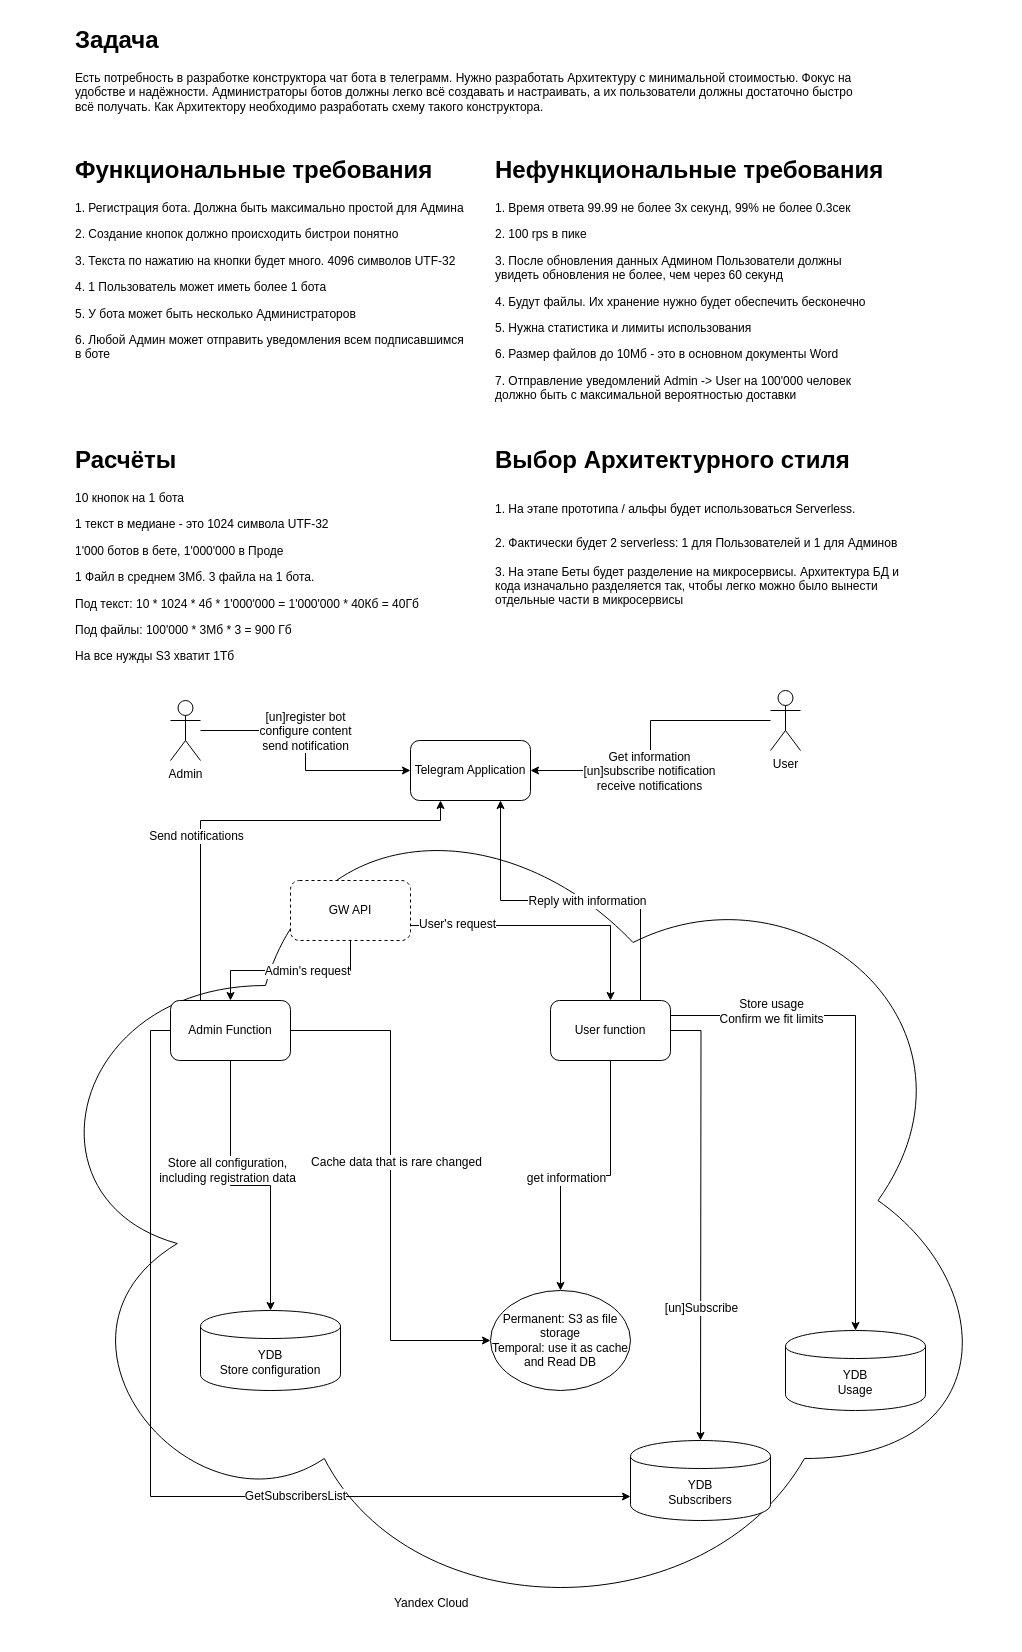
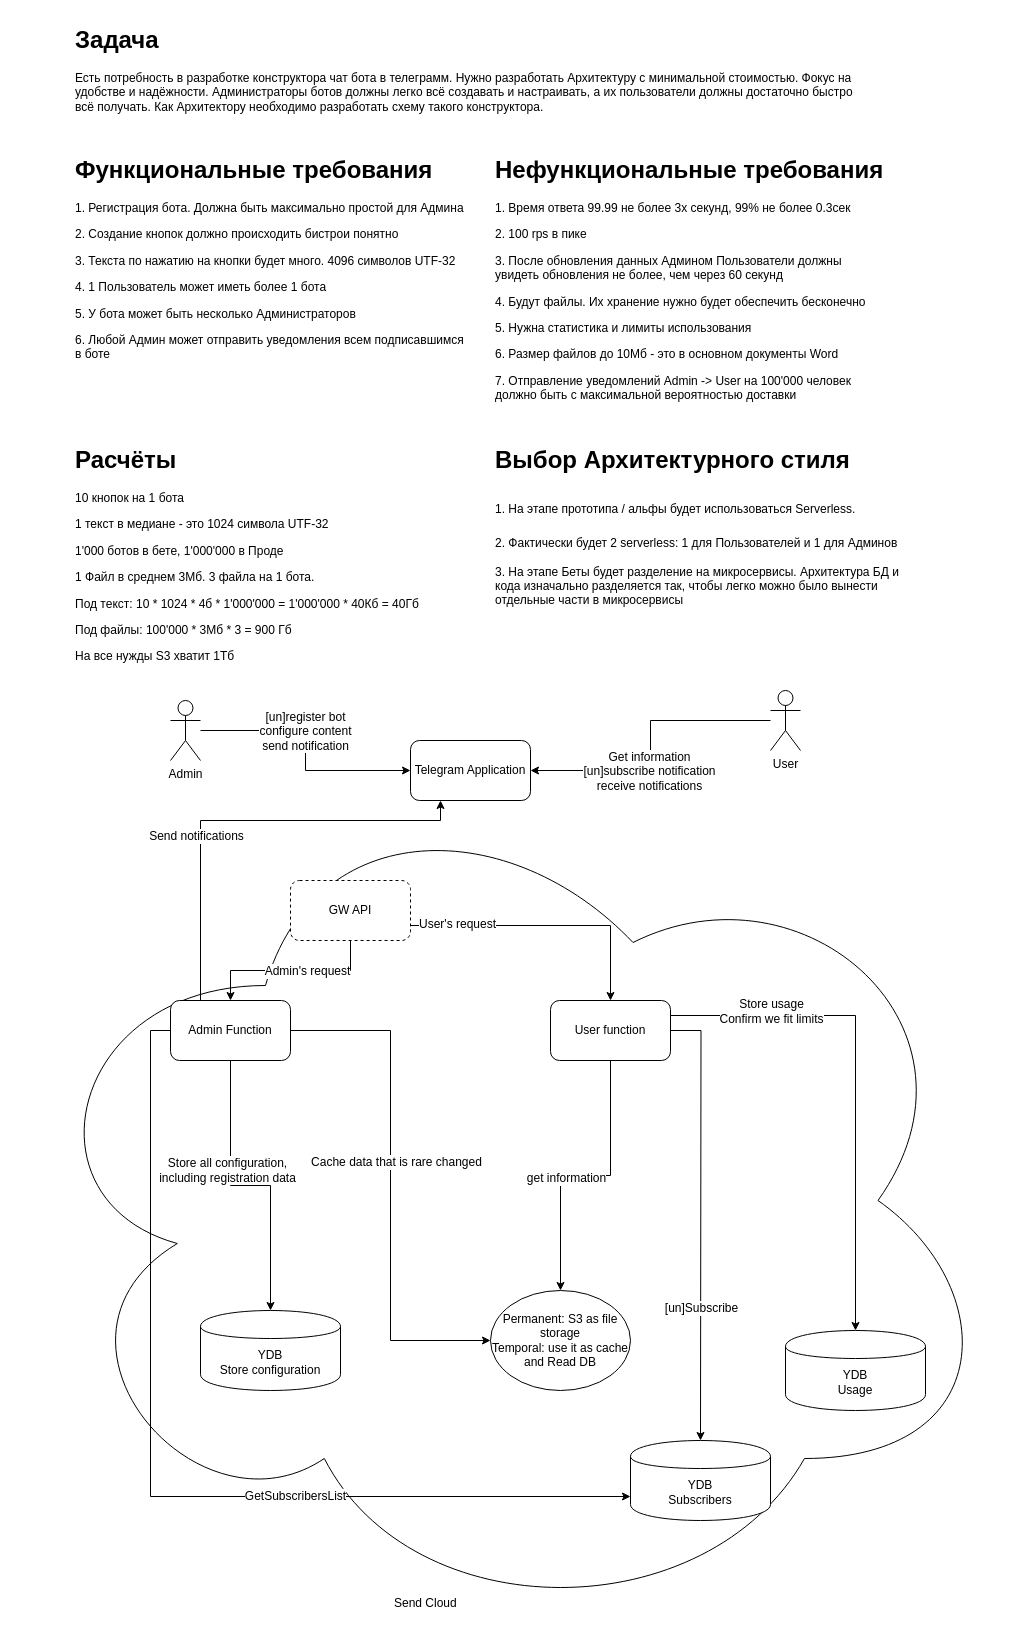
(575, 901) -> none
(432, 1604) -> (425, 1604)
